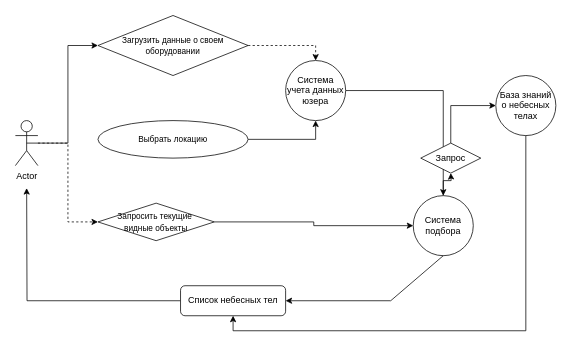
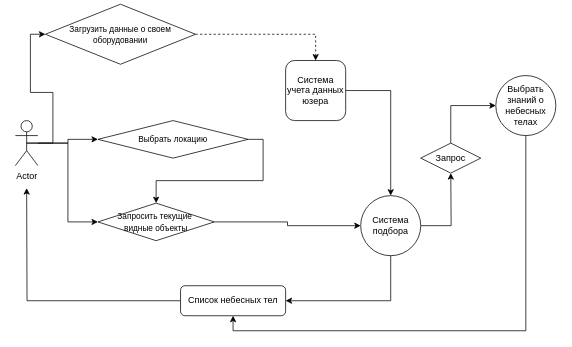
(173, 45) -> (120, 34)
(315, 90) -> (315, 90)
(525, 105) -> (525, 105)
none -> (81, 139)
(173, 139) -> (173, 139)
(295, 139) -> (209, 180)
(68, 194) -> (68, 194)
(443, 225) -> (390, 225)
